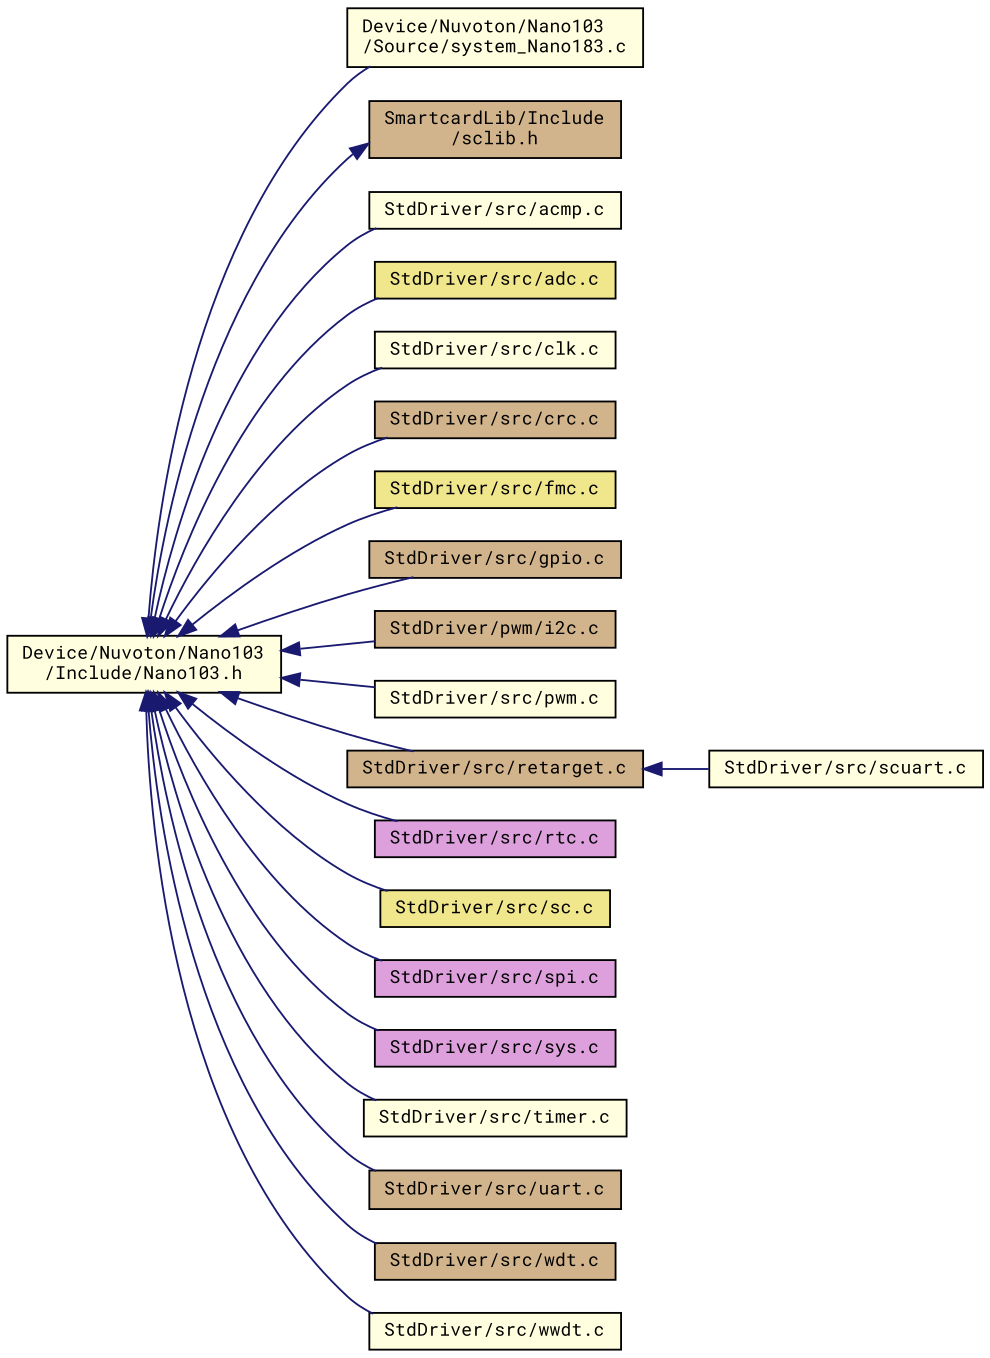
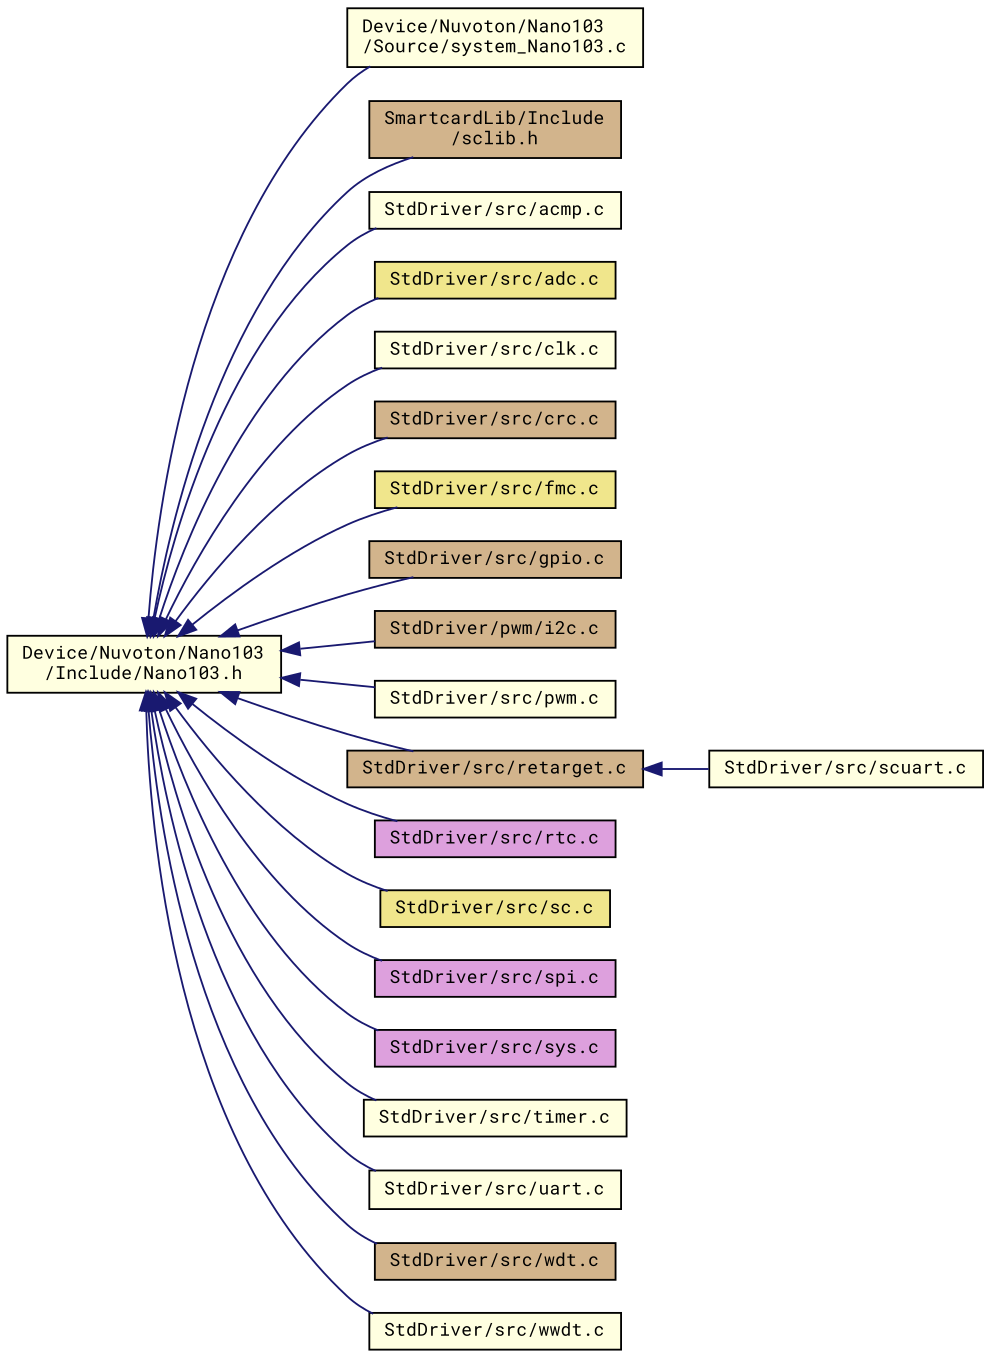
(495, 38) -> (495, 38)
(211, 377) -> (233, 355)
(495, 1190) -> (495, 1190)
